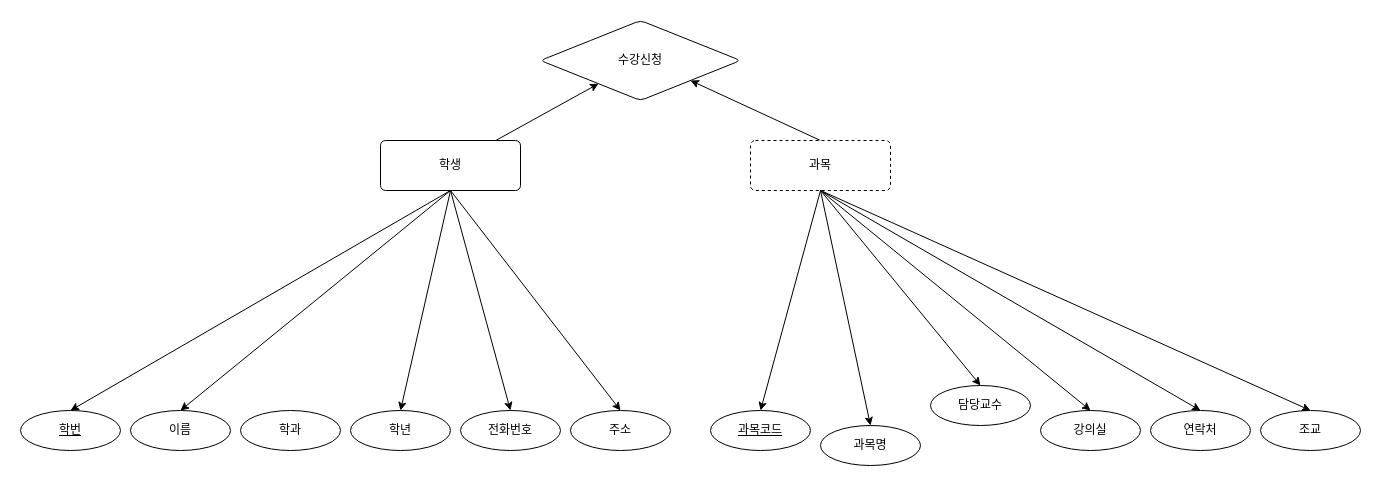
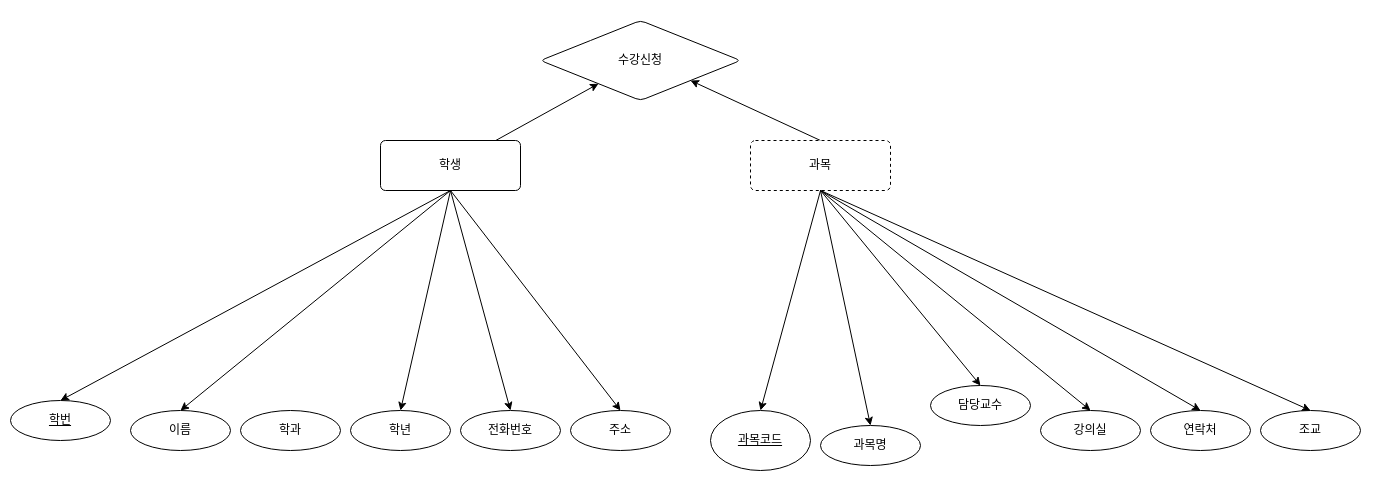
(71, 431) -> (61, 421)
(761, 431) -> (761, 441)
